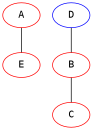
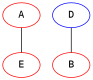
(71, 115) -> none
